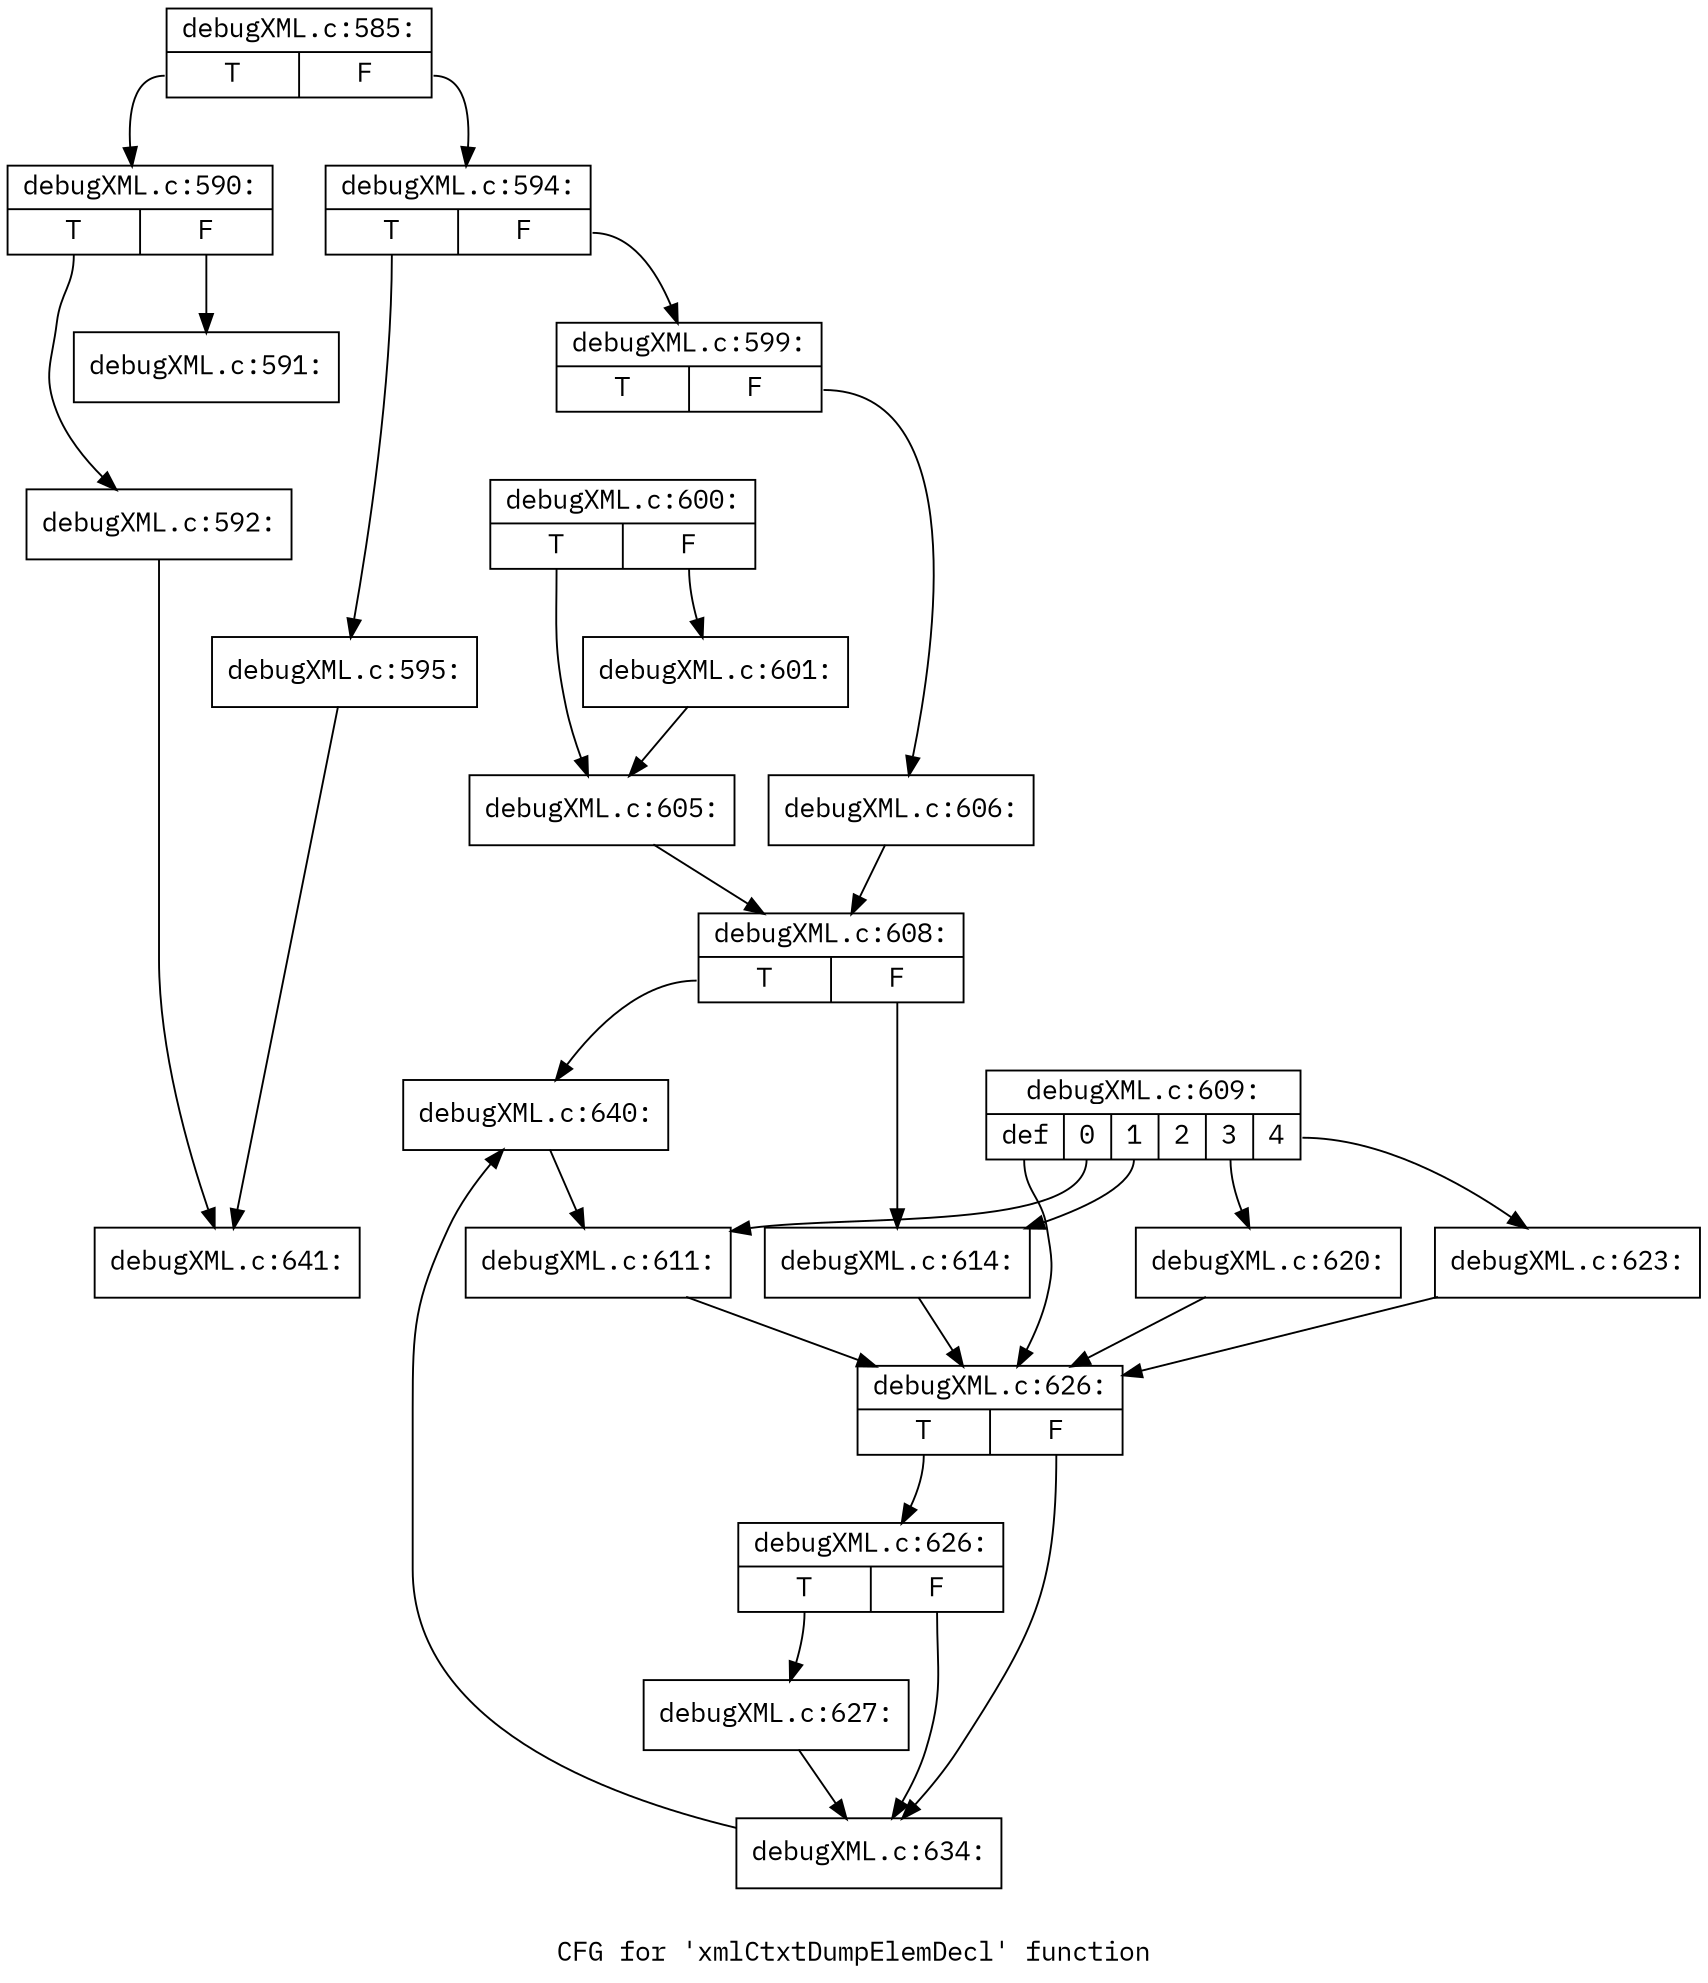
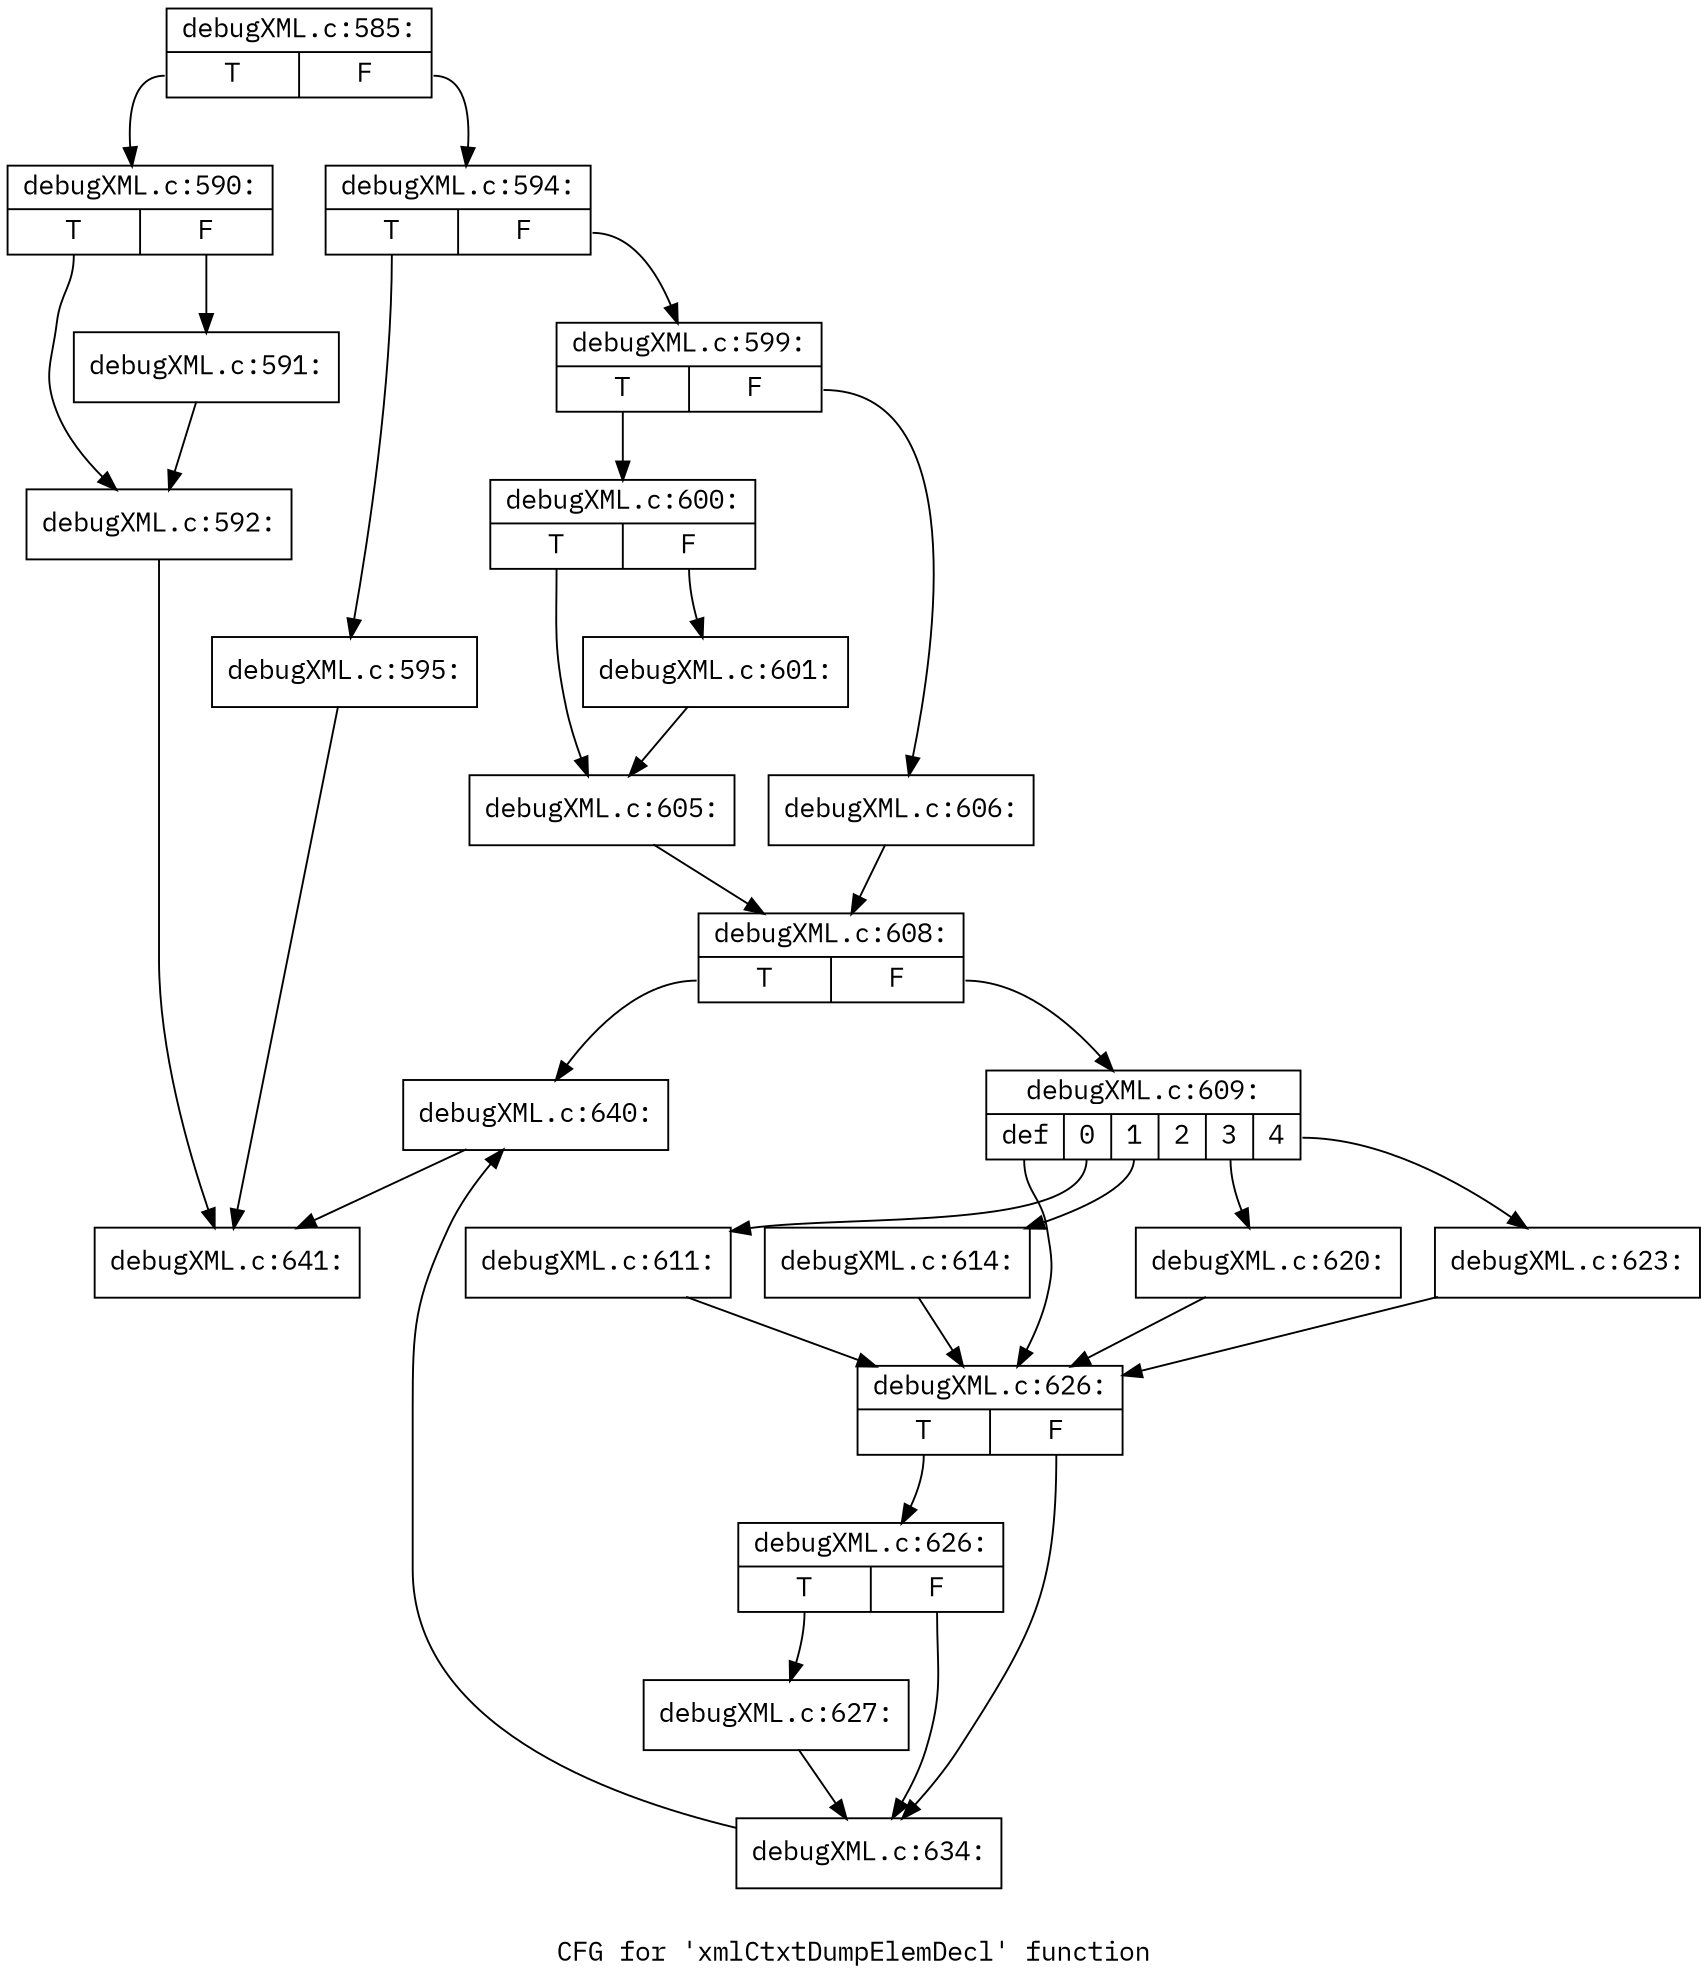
none -> (623, 436)
none -> (186, 437)
(897, 1106) -> (1040, 1005)
(563, 1180) -> (390, 1185)
